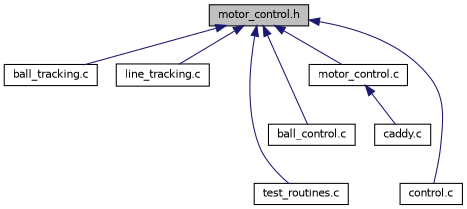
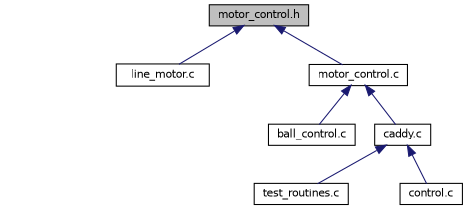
(425, 71) -> (419, 169)
(51, 75) -> none
(163, 75) -> (163, 75)
(288, 80) -> (332, 109)
(252, 116) -> (347, 167)
